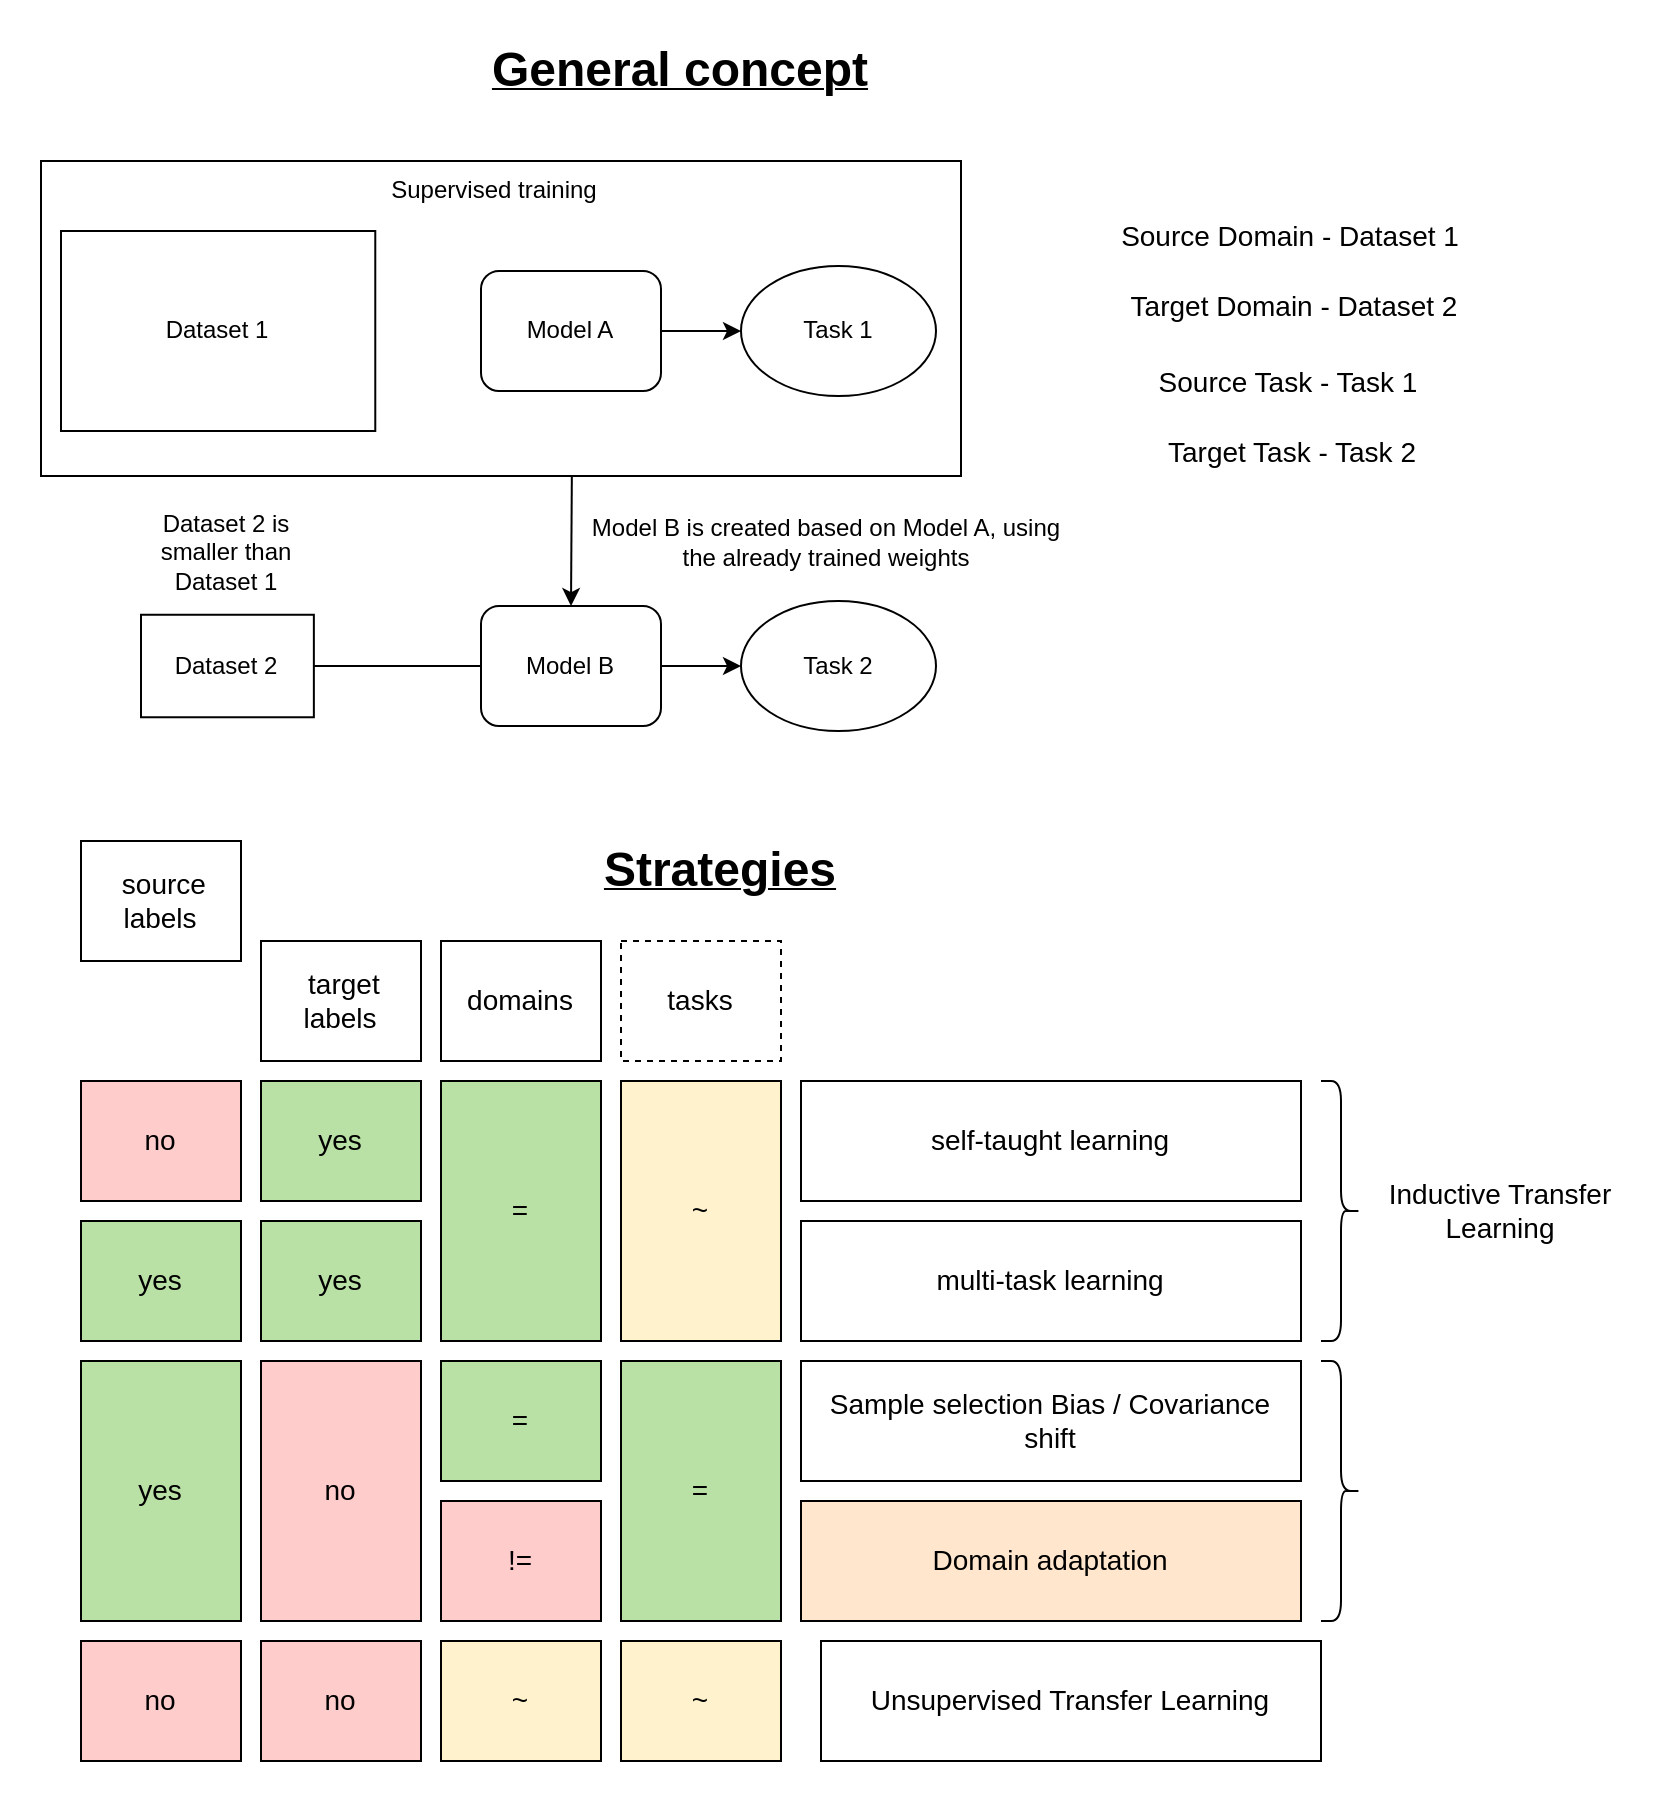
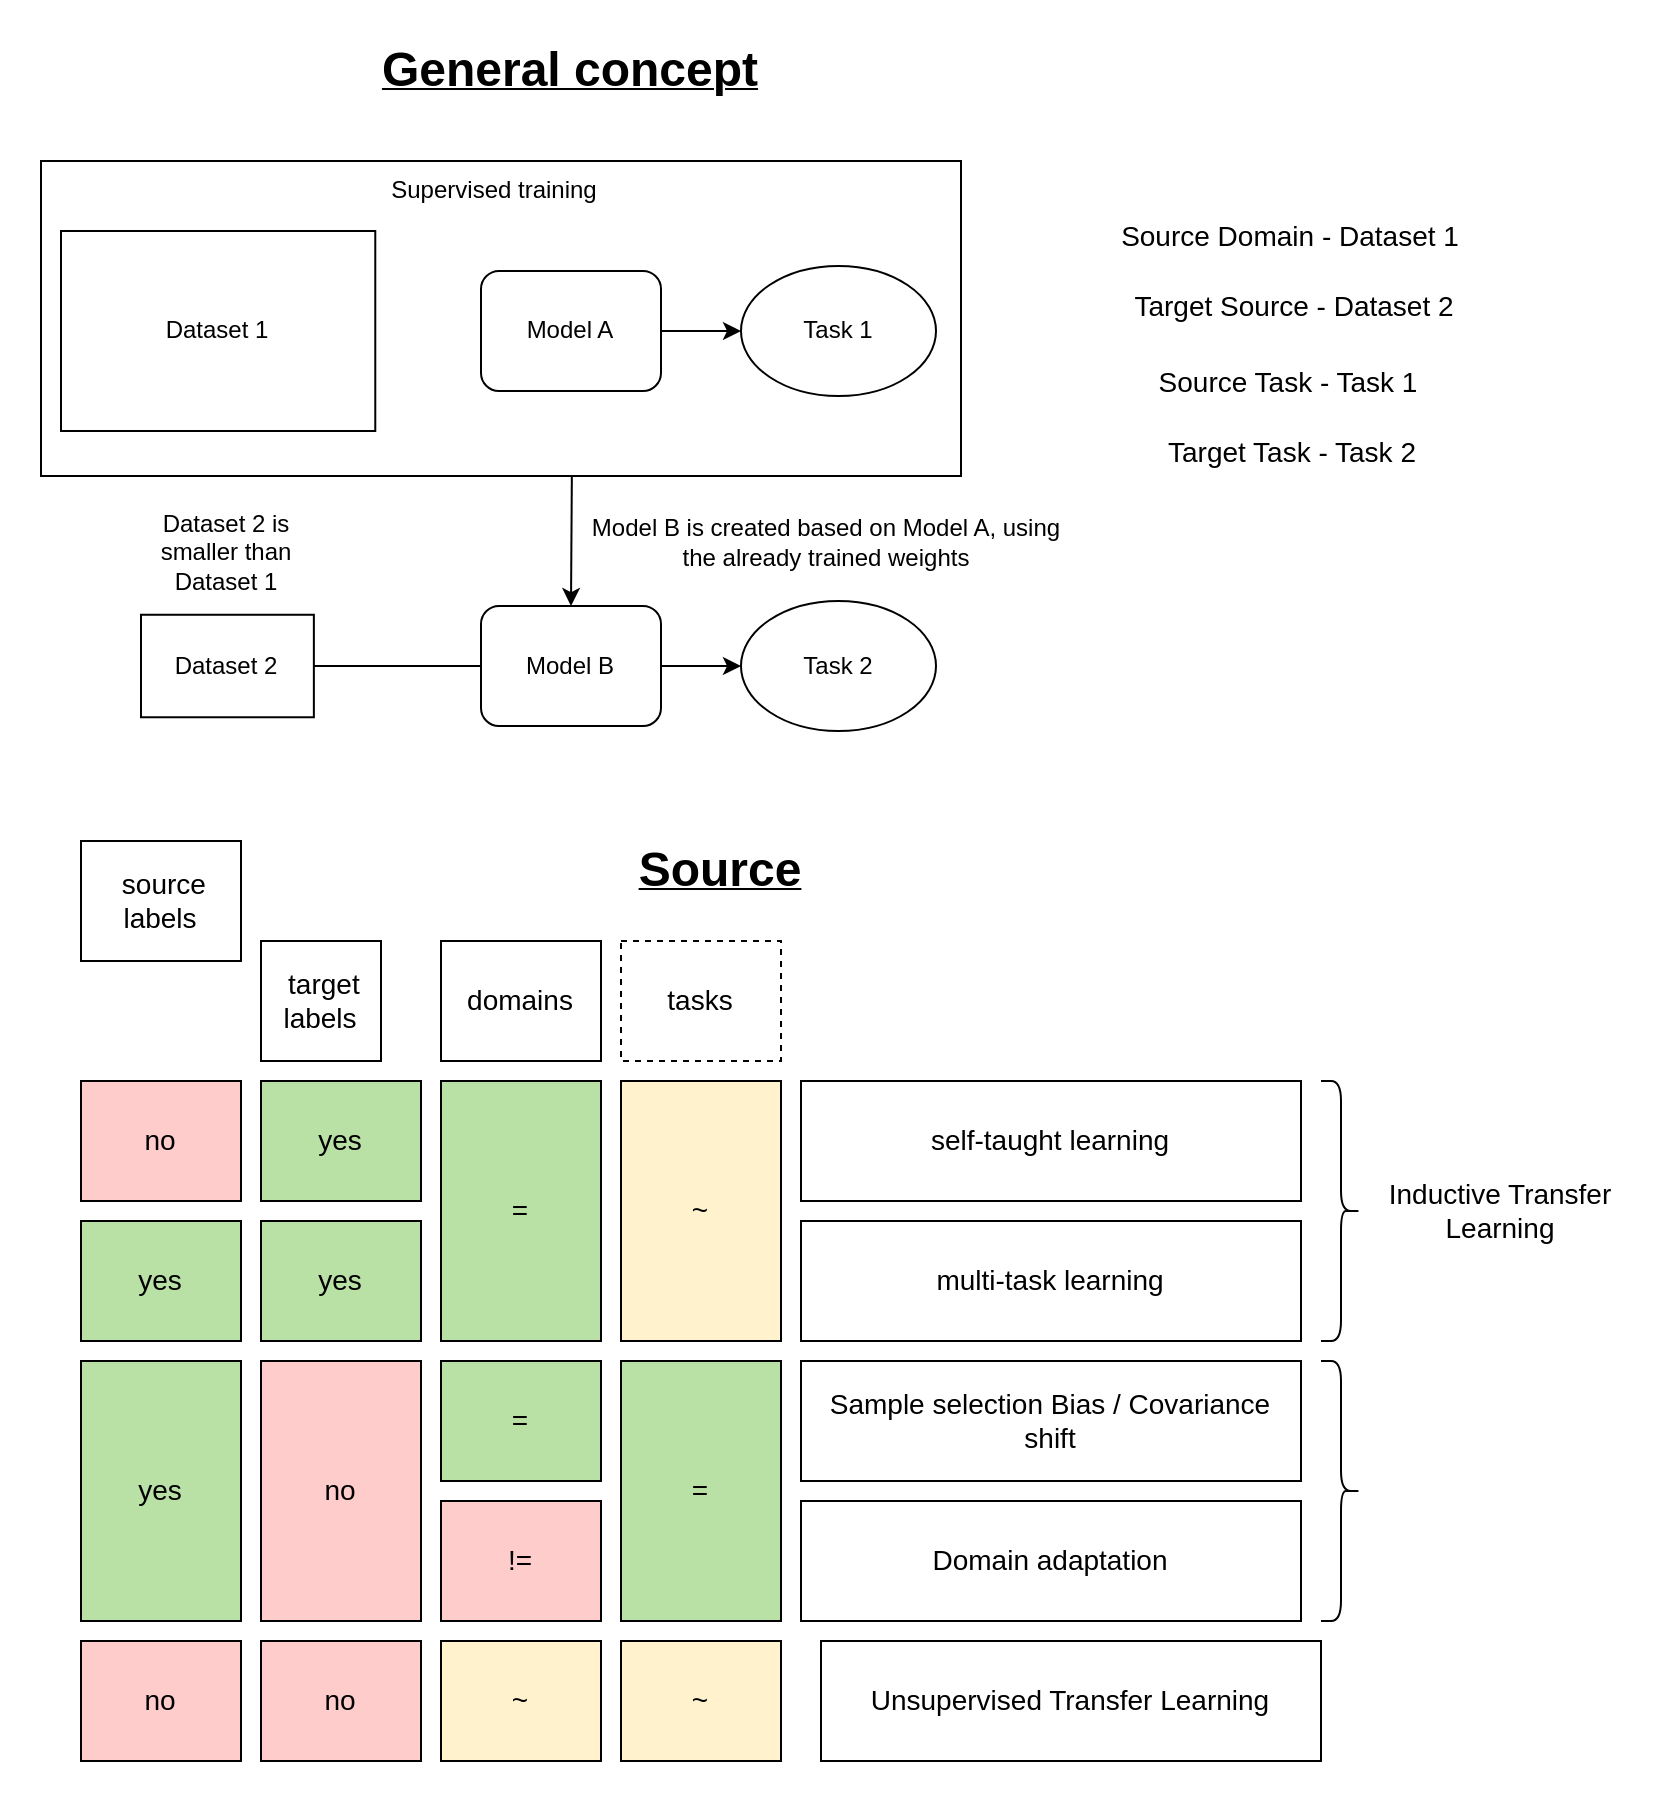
(681, 71) -> (571, 71)
(1295, 301) -> (1295, 301)
(721, 871) -> (721, 871)
(341, 1001) -> (321, 1001)
(1051, 1561) -> (1051, 1561)
